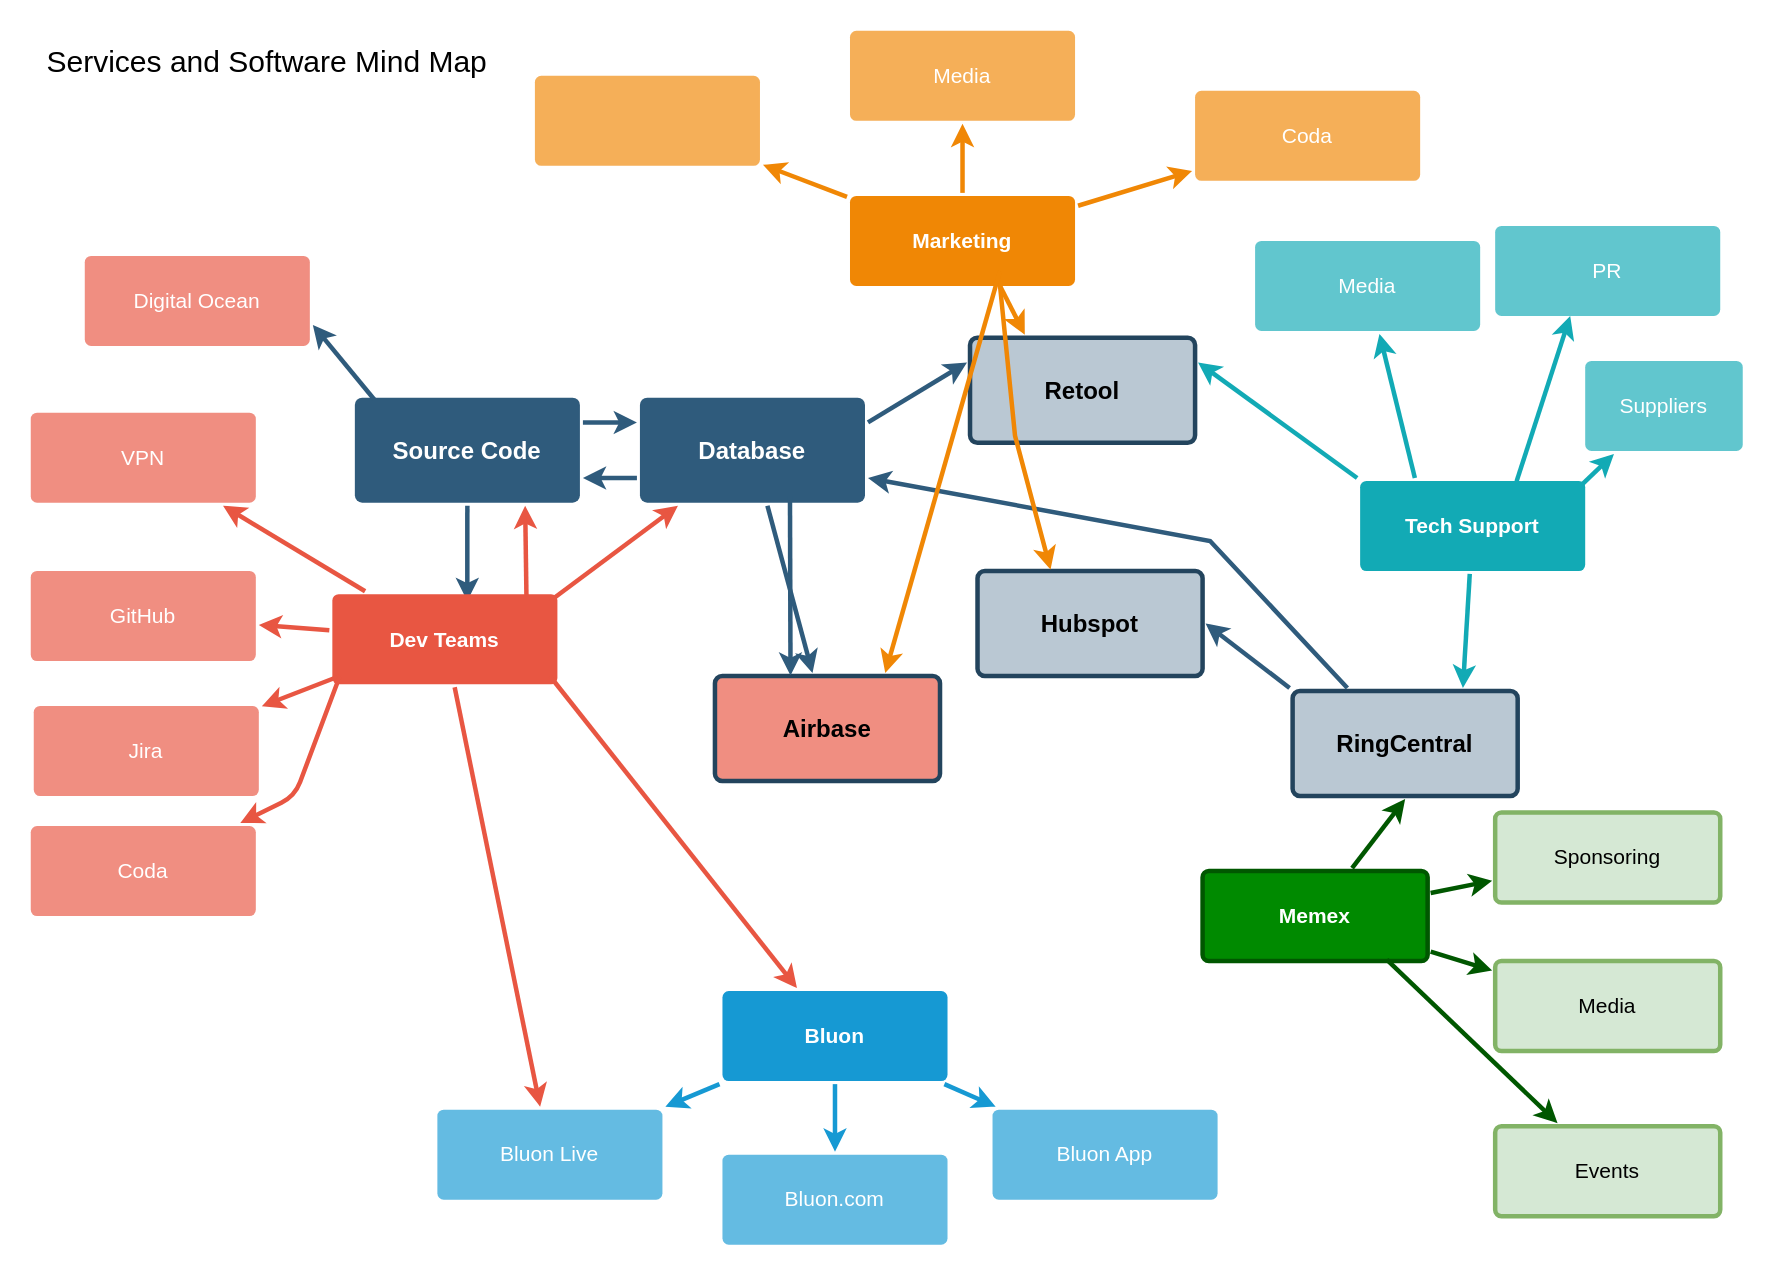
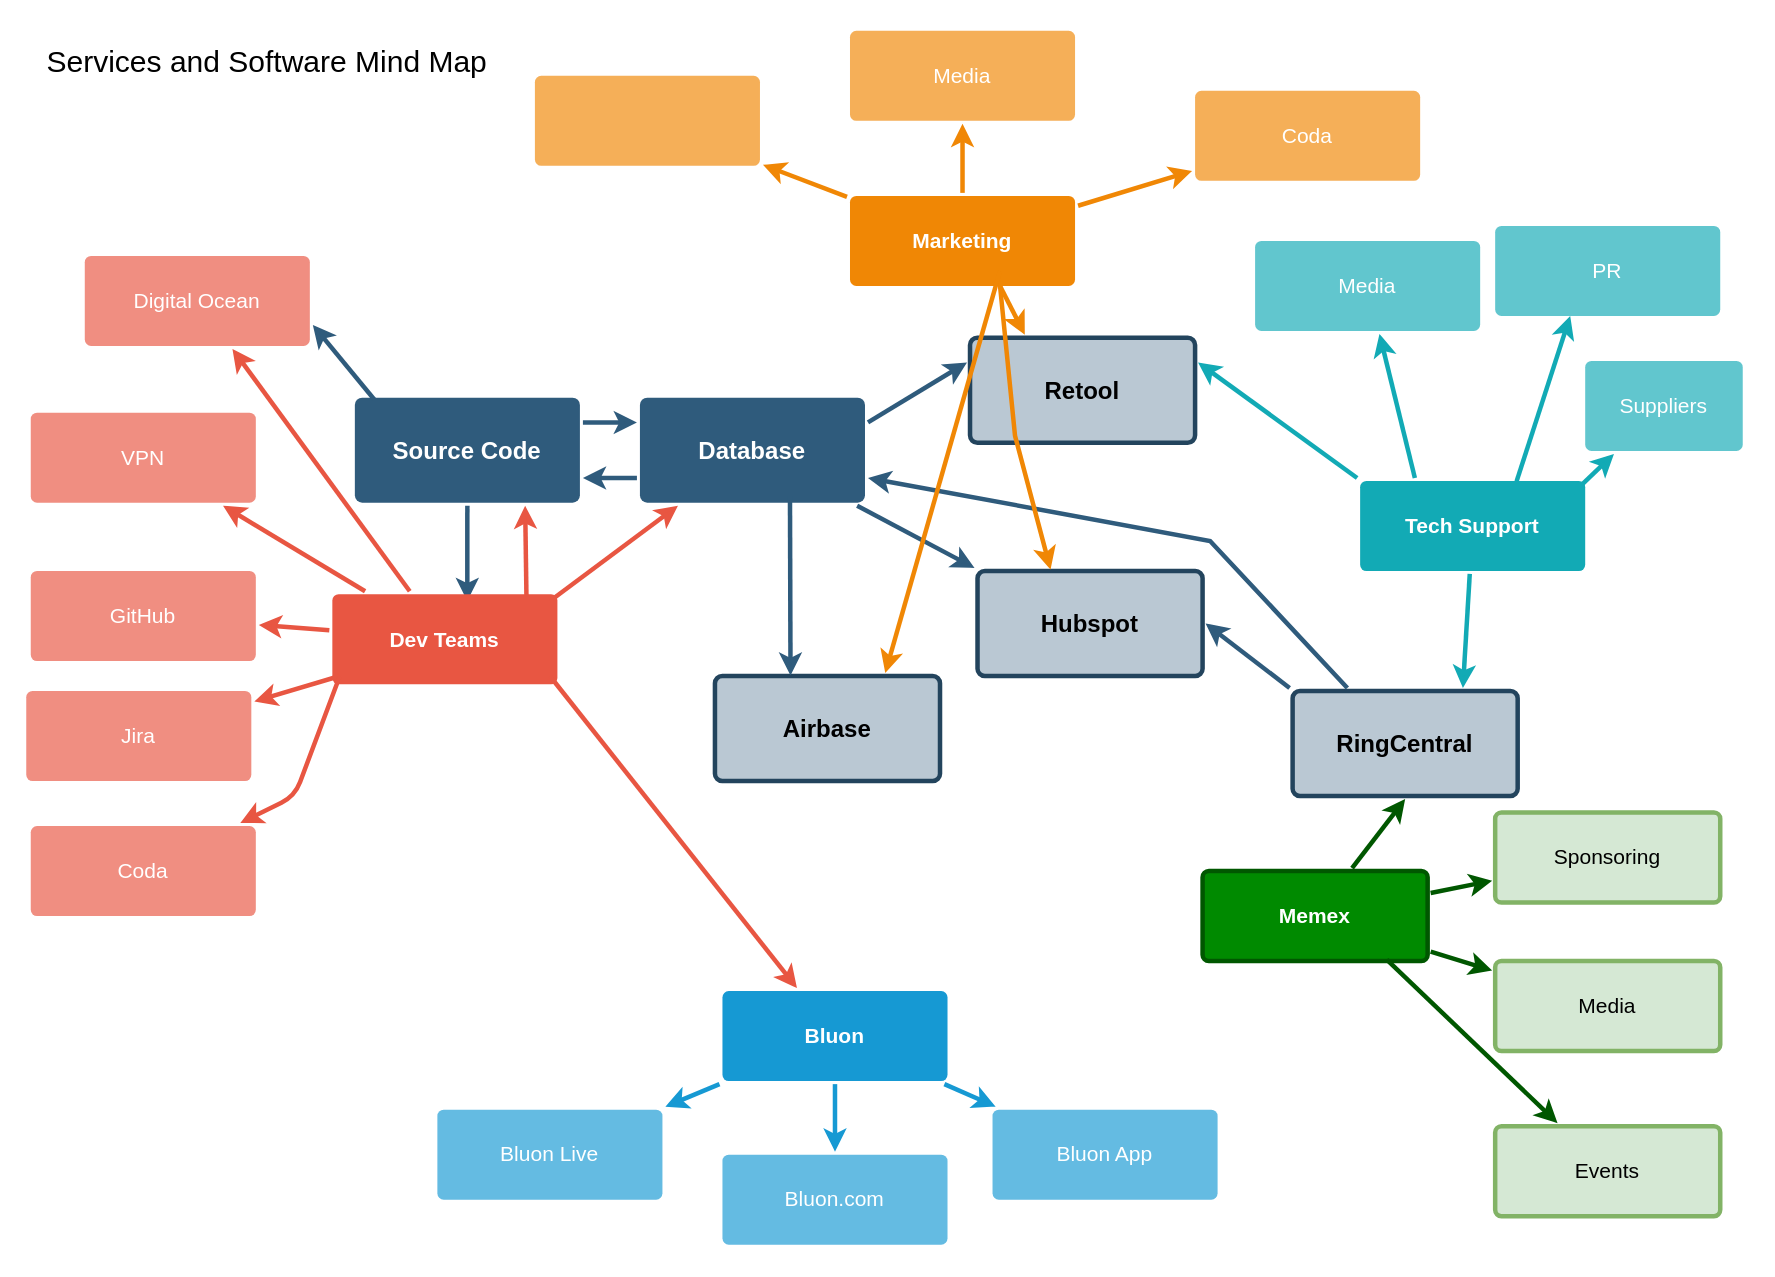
(778, 544) -> (908, 533)
(827, 728) -> (827, 728)
(146, 751) -> (139, 736)
(496, 889) -> (326, 476)
